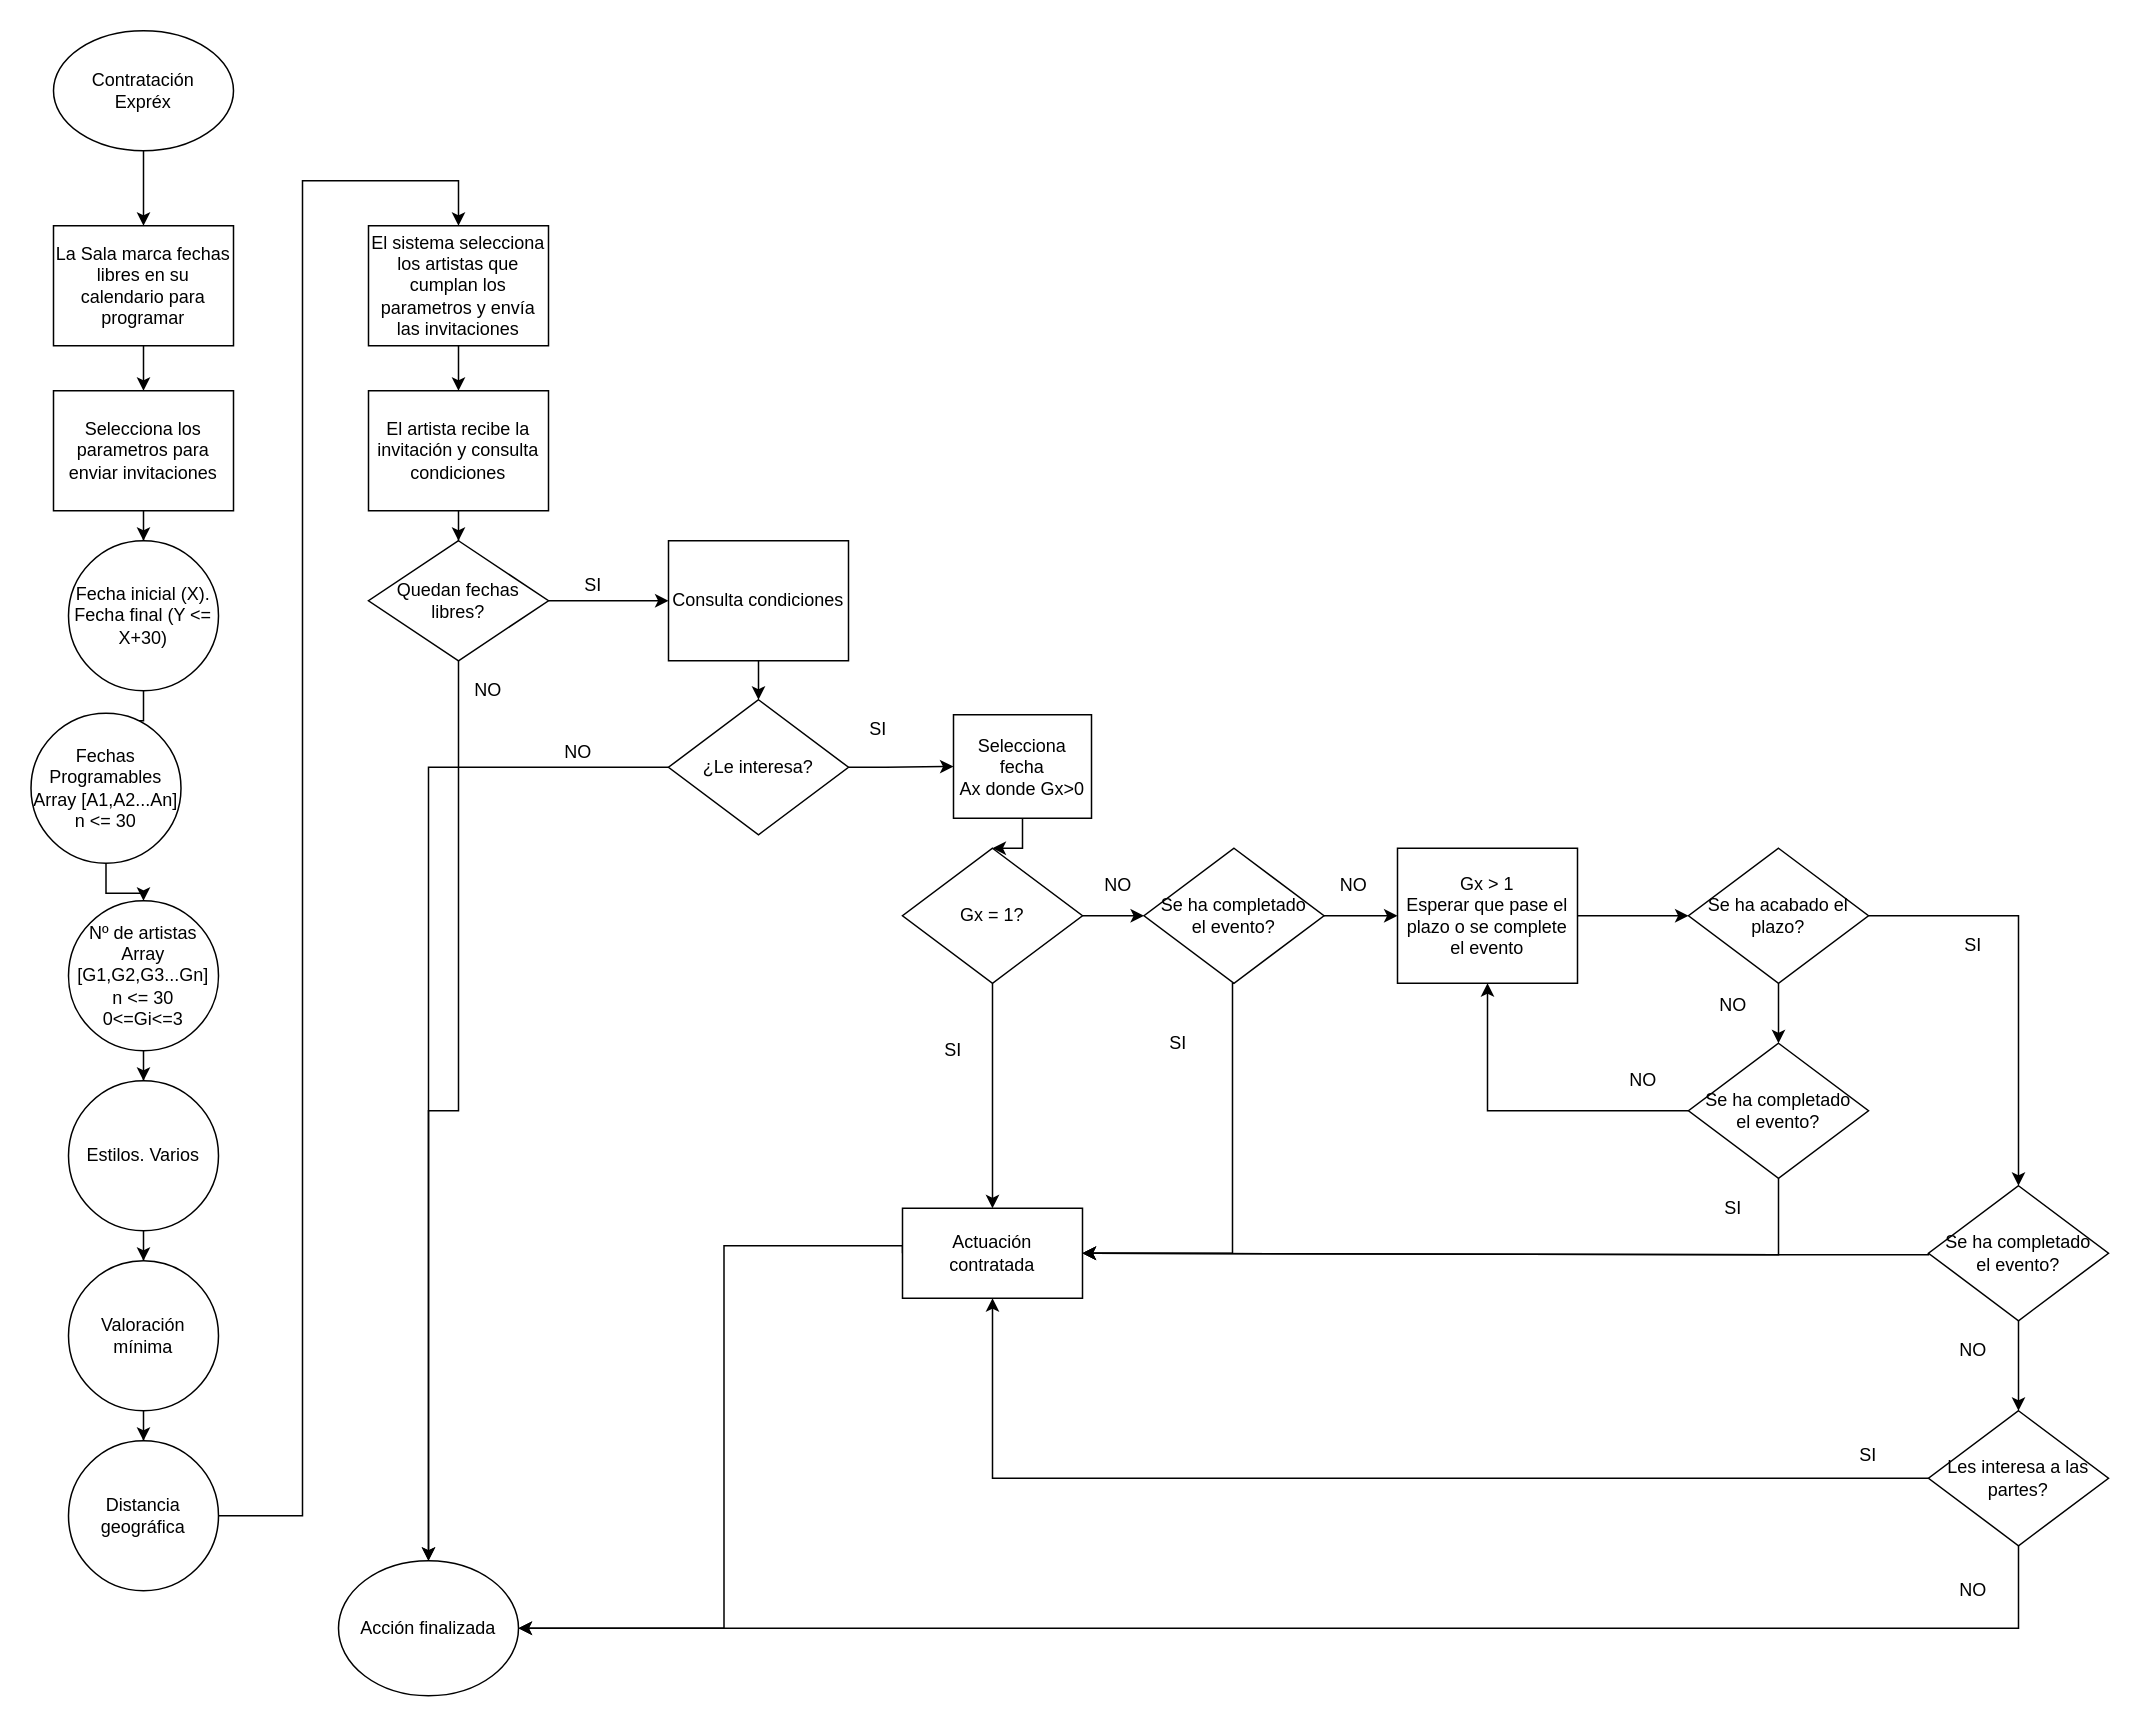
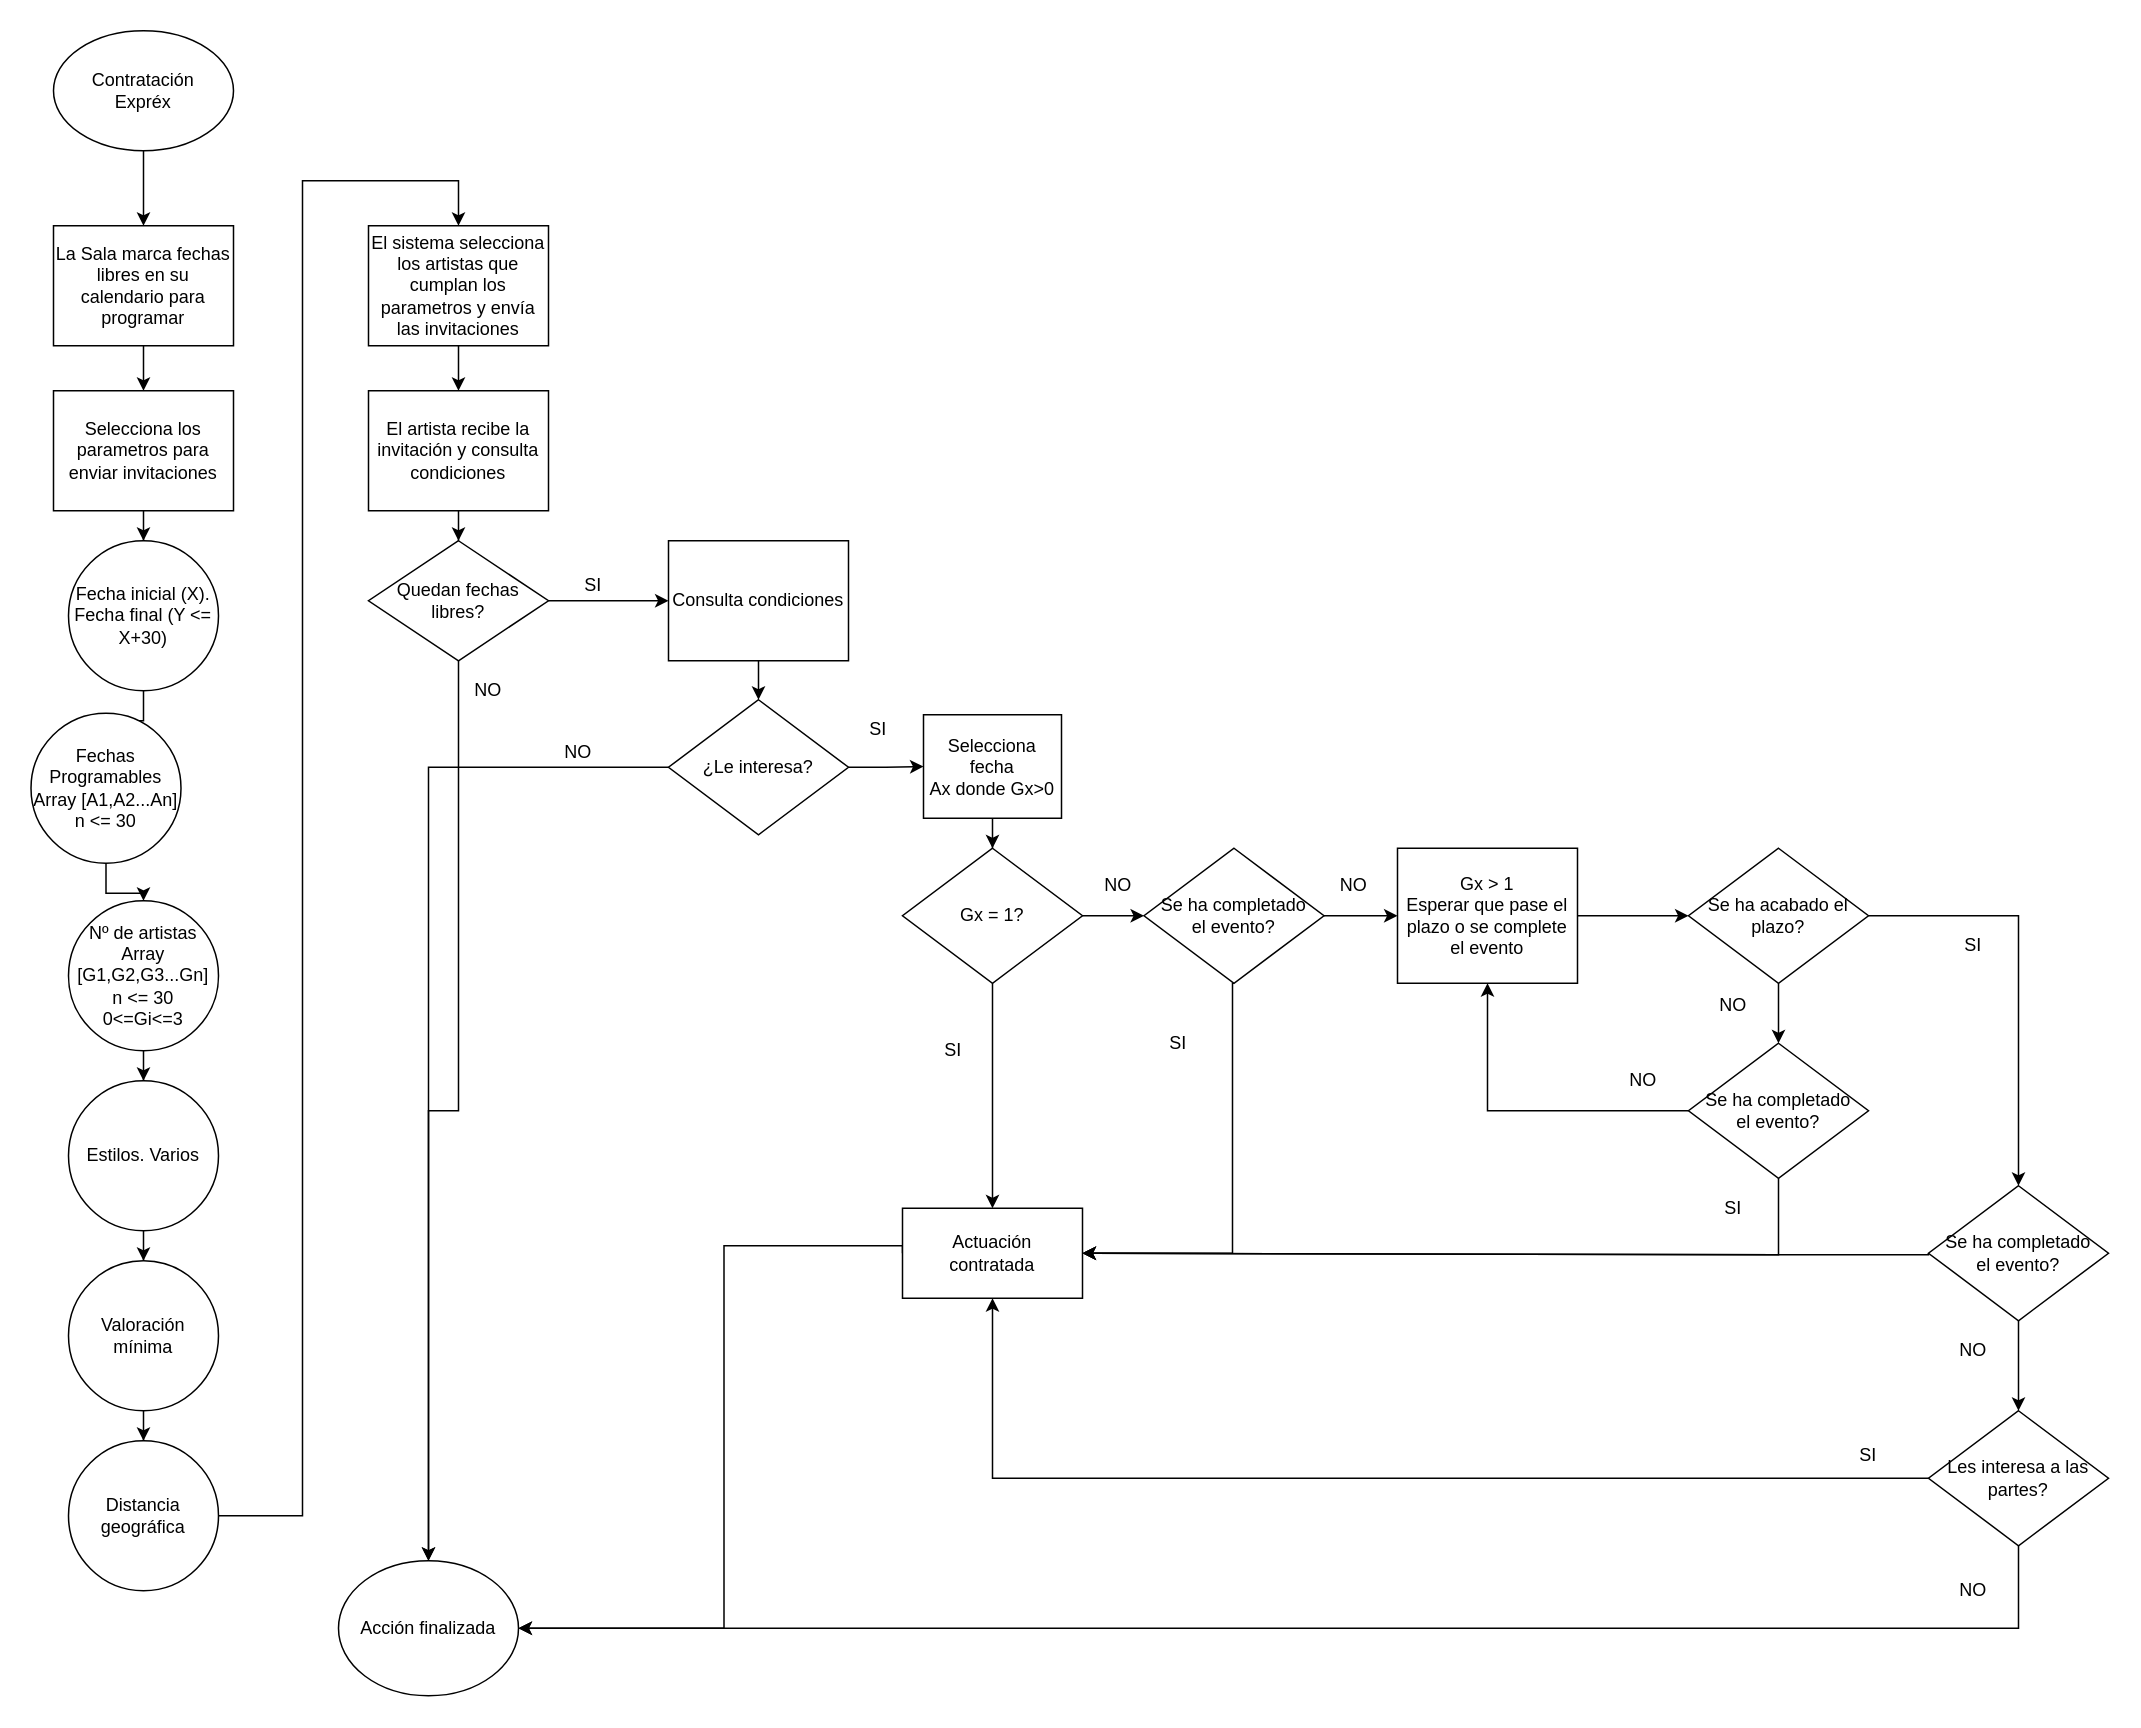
(1022, 767) -> (992, 767)
